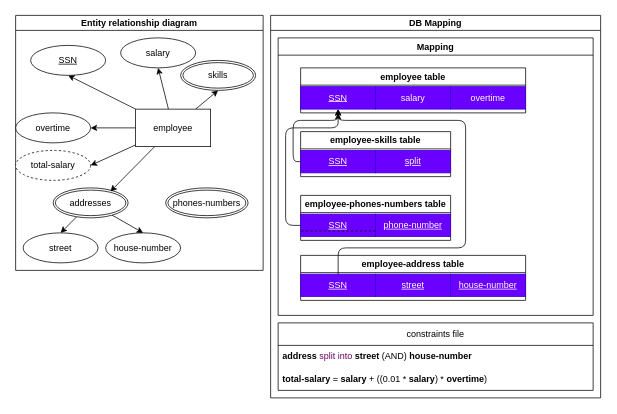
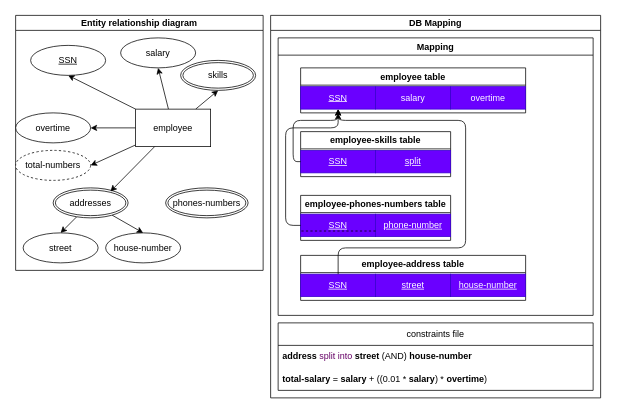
(53, 165) -> (53, 165)
